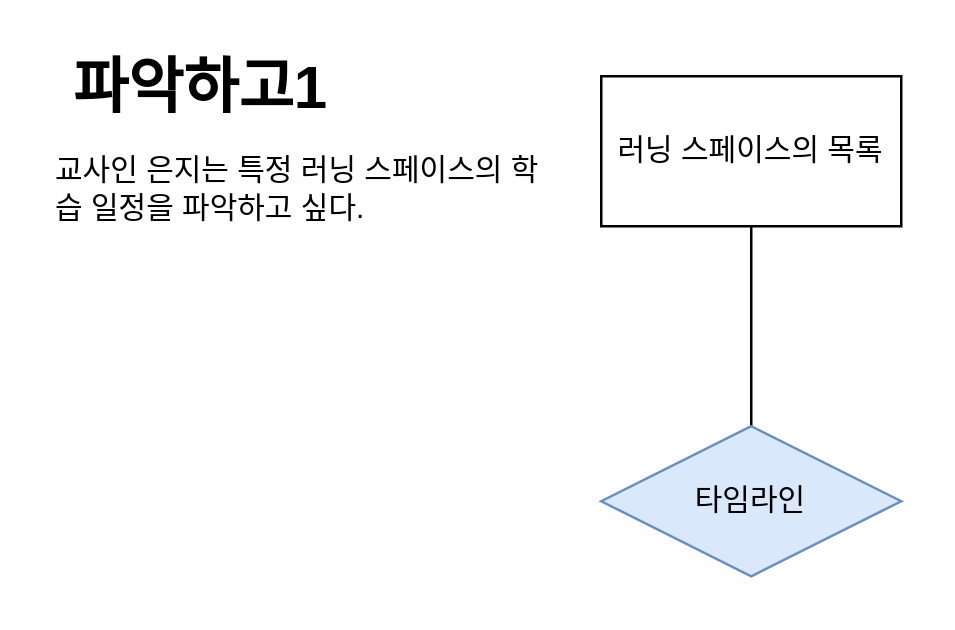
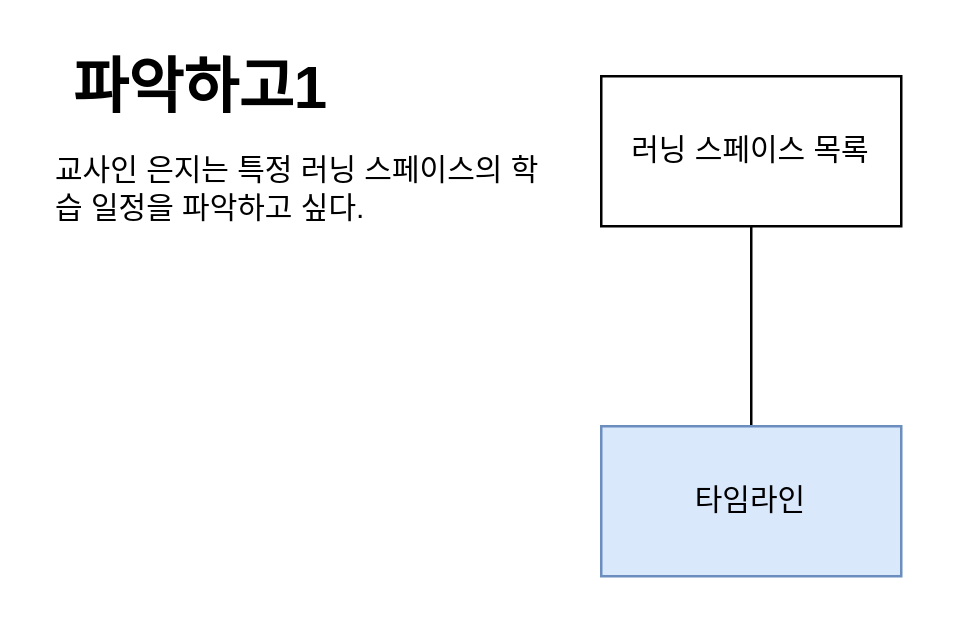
(751, 151) -> (751, 151)
(751, 501) -> (751, 501)
